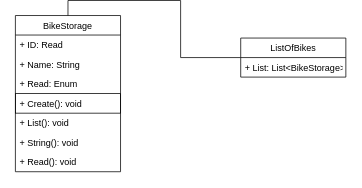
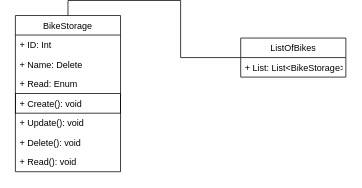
(41, 45) -> (39, 45)
(50, 65) -> (50, 65)
(49, 123) -> (55, 123)
(54, 143) -> (54, 143)
